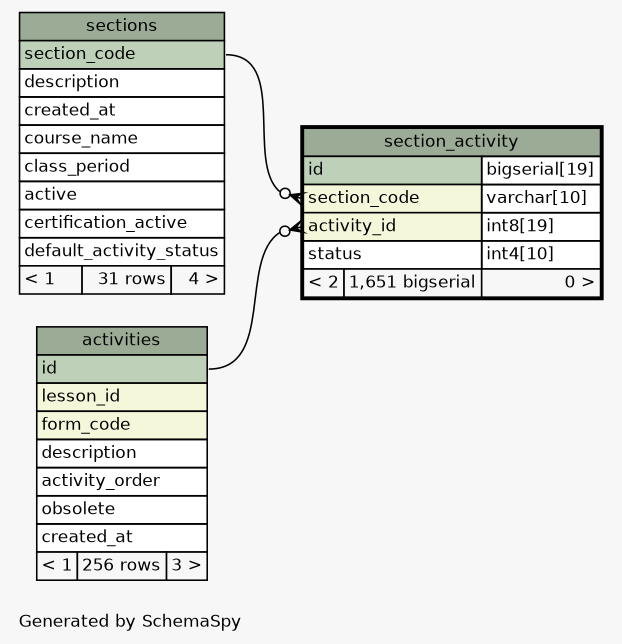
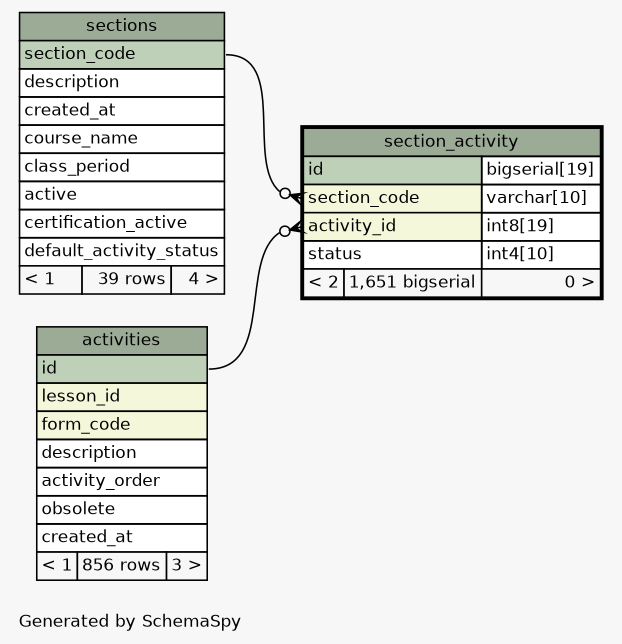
(132, 279) -> (132, 279)
(122, 565) -> (122, 565)
